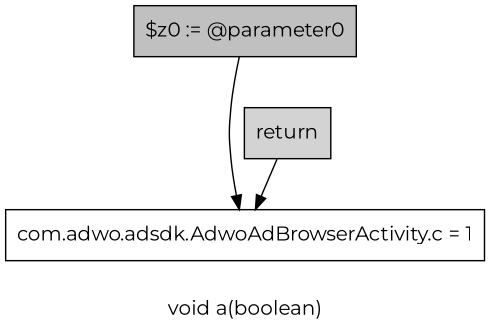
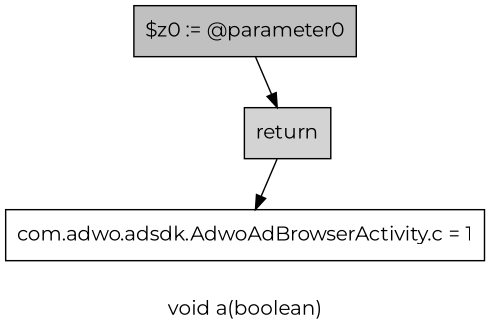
(230, 126) -> (264, 76)
